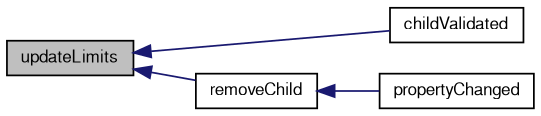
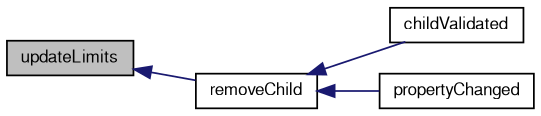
(270, 41) -> (365, 55)
